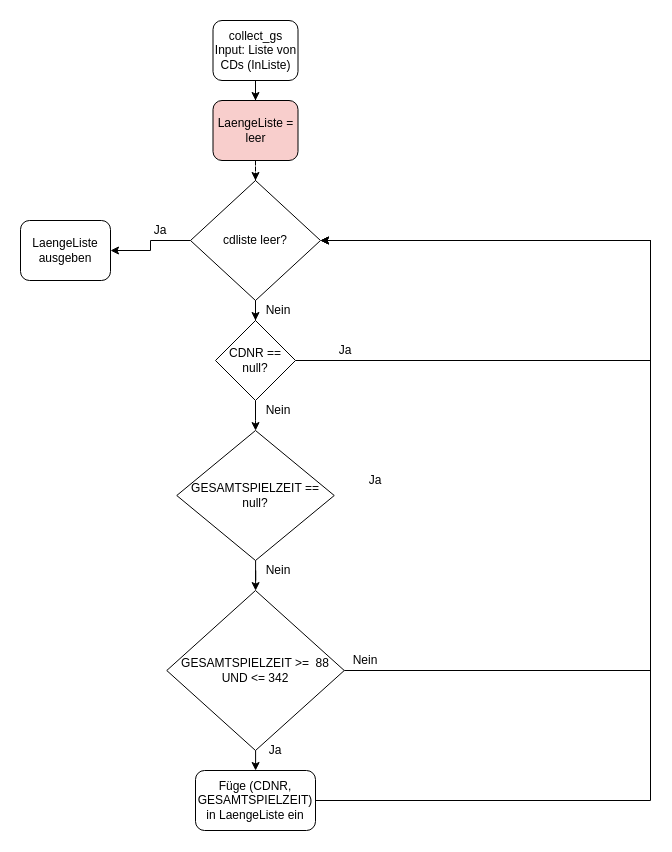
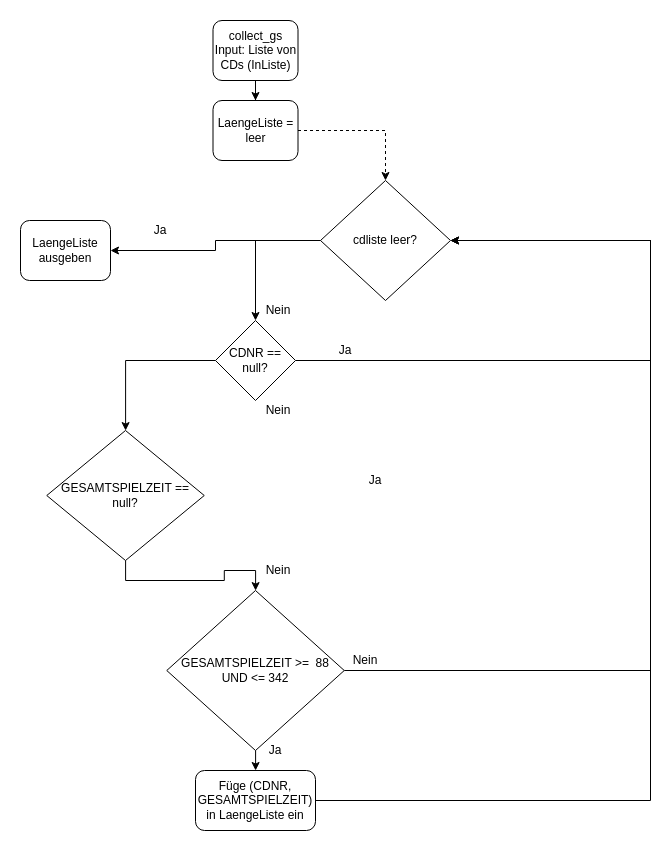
(256, 131) -> (256, 131)
(256, 241) -> (386, 241)
(256, 496) -> (126, 496)
